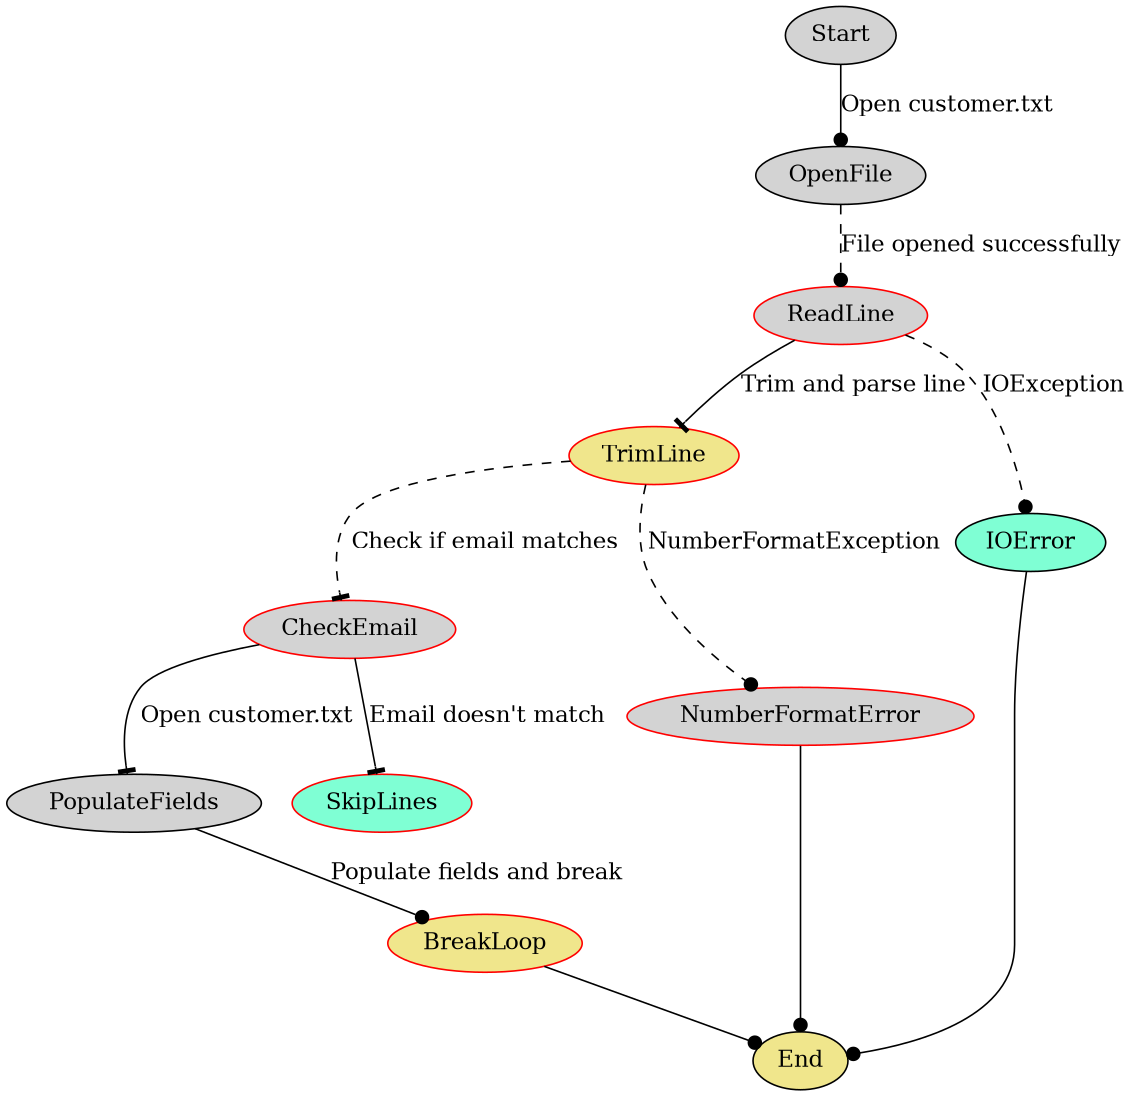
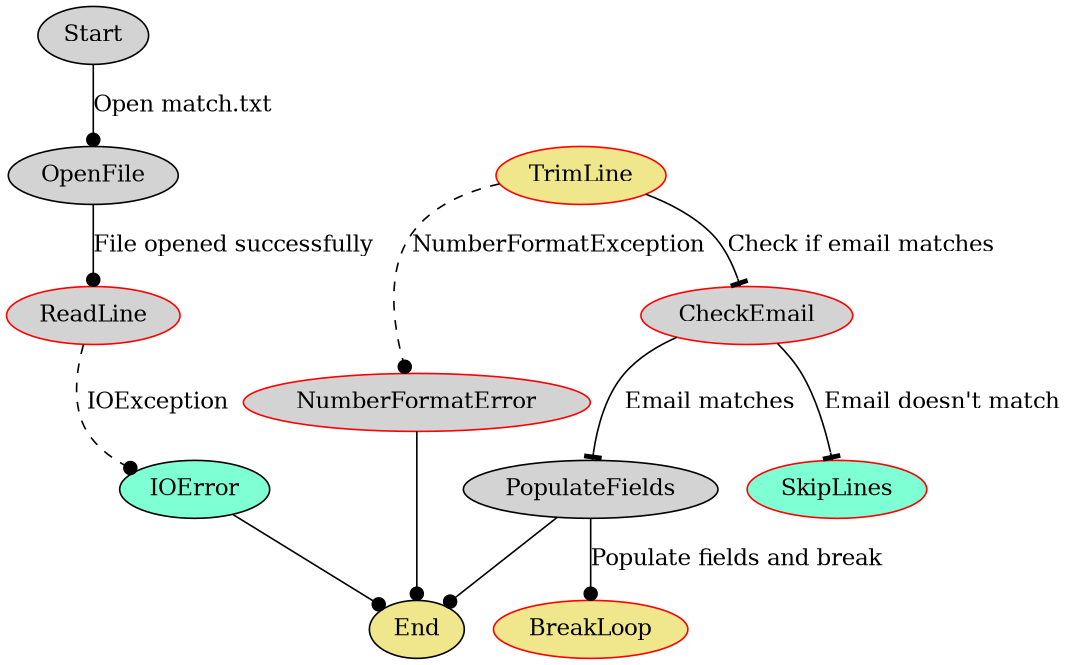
(948, 105) -> (183, 105)
(841, 239) -> (93, 239)
(737, 377) -> none
(417, 483) -> (702, 225)
(248, 716) -> (710, 402)
(647, 1003) -> (506, 557)
